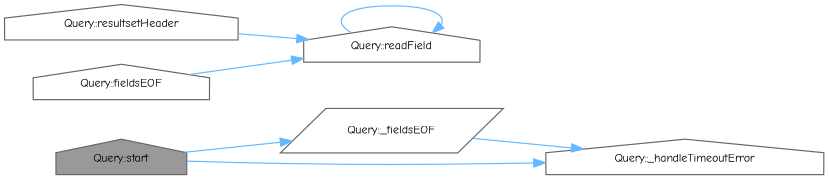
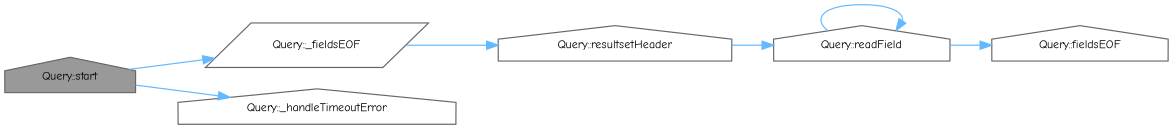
(240, 67) -> (965, 45)
(522, 143) -> (446, 45)
